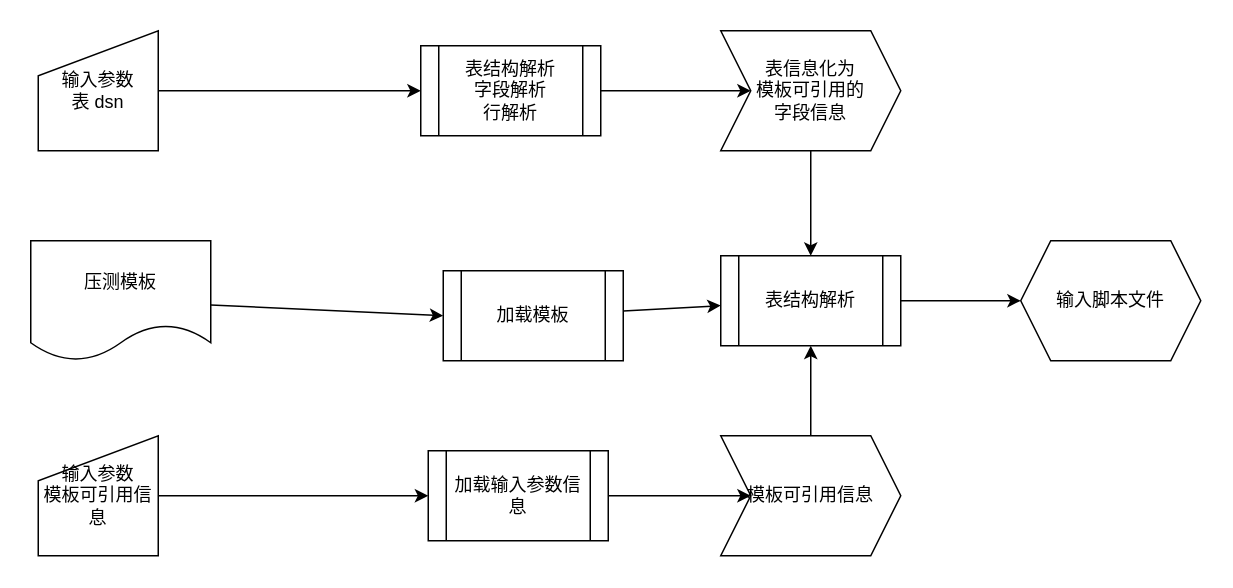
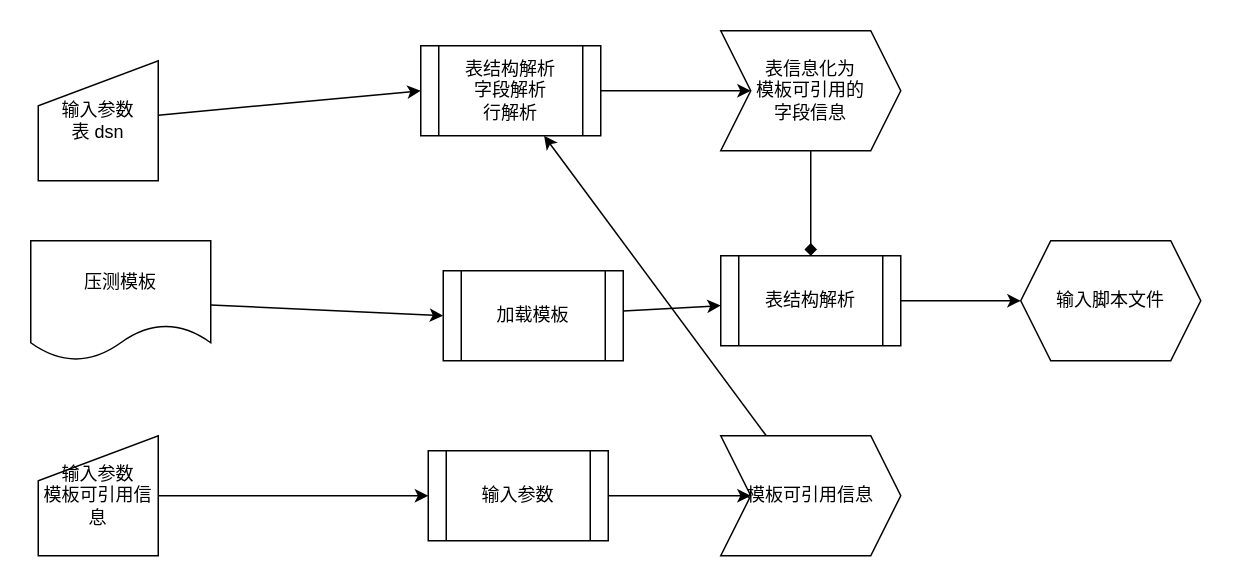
(98, 91) -> (98, 121)
(811, 244) -> (811, 243)
(811, 396) -> (658, 290)
(518, 496) -> (518, 496)
